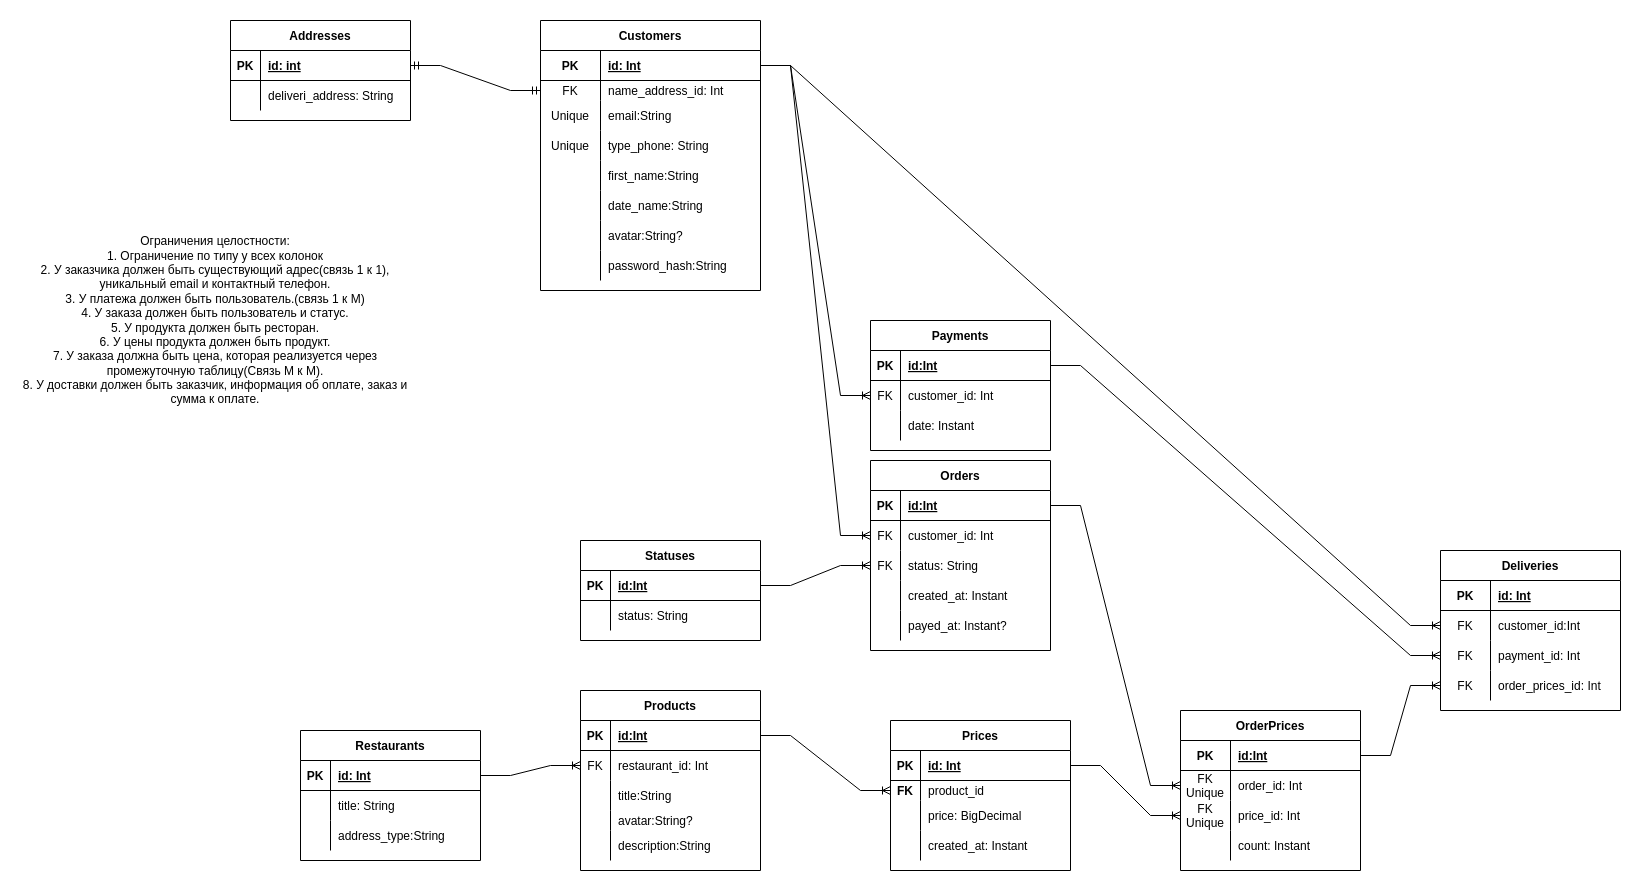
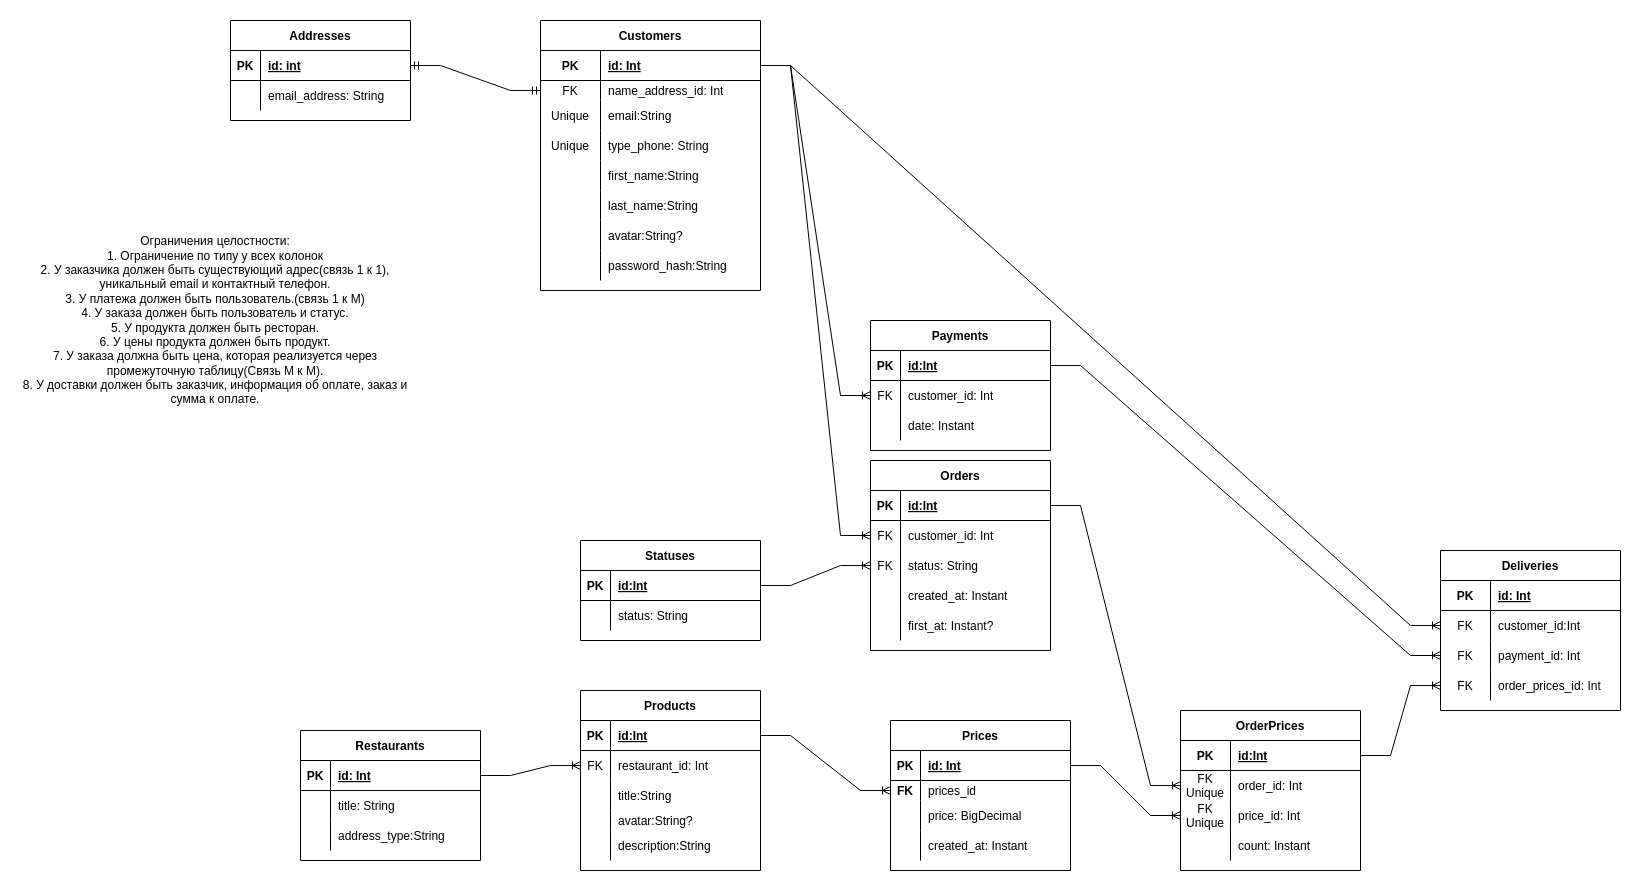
(339, 96) -> (331, 96)
(659, 206) -> (657, 206)
(965, 626) -> (964, 626)
(960, 791) -> (955, 791)
